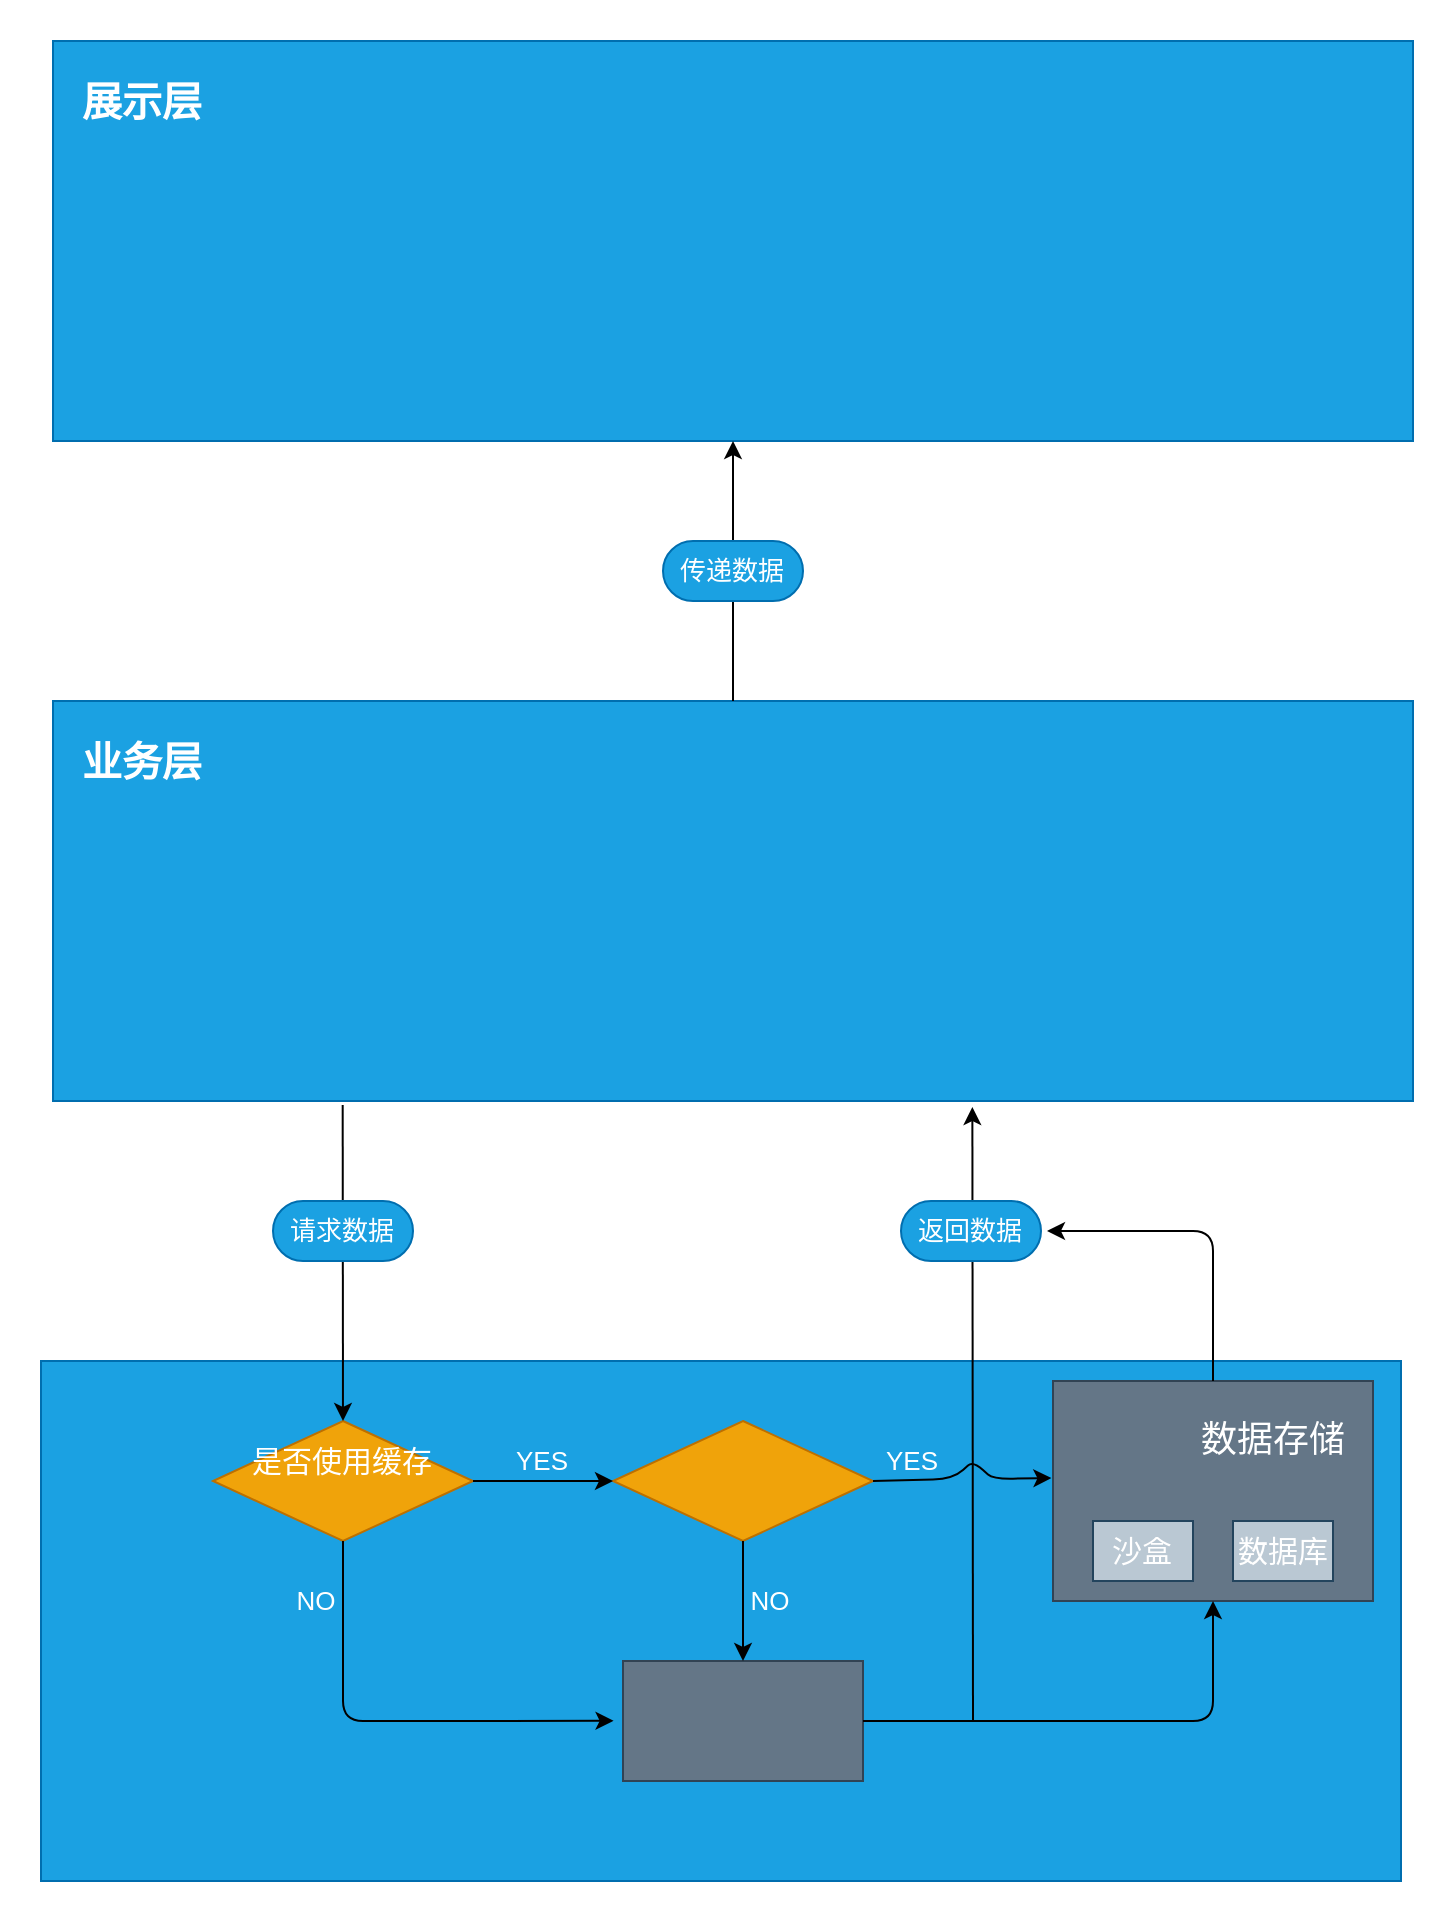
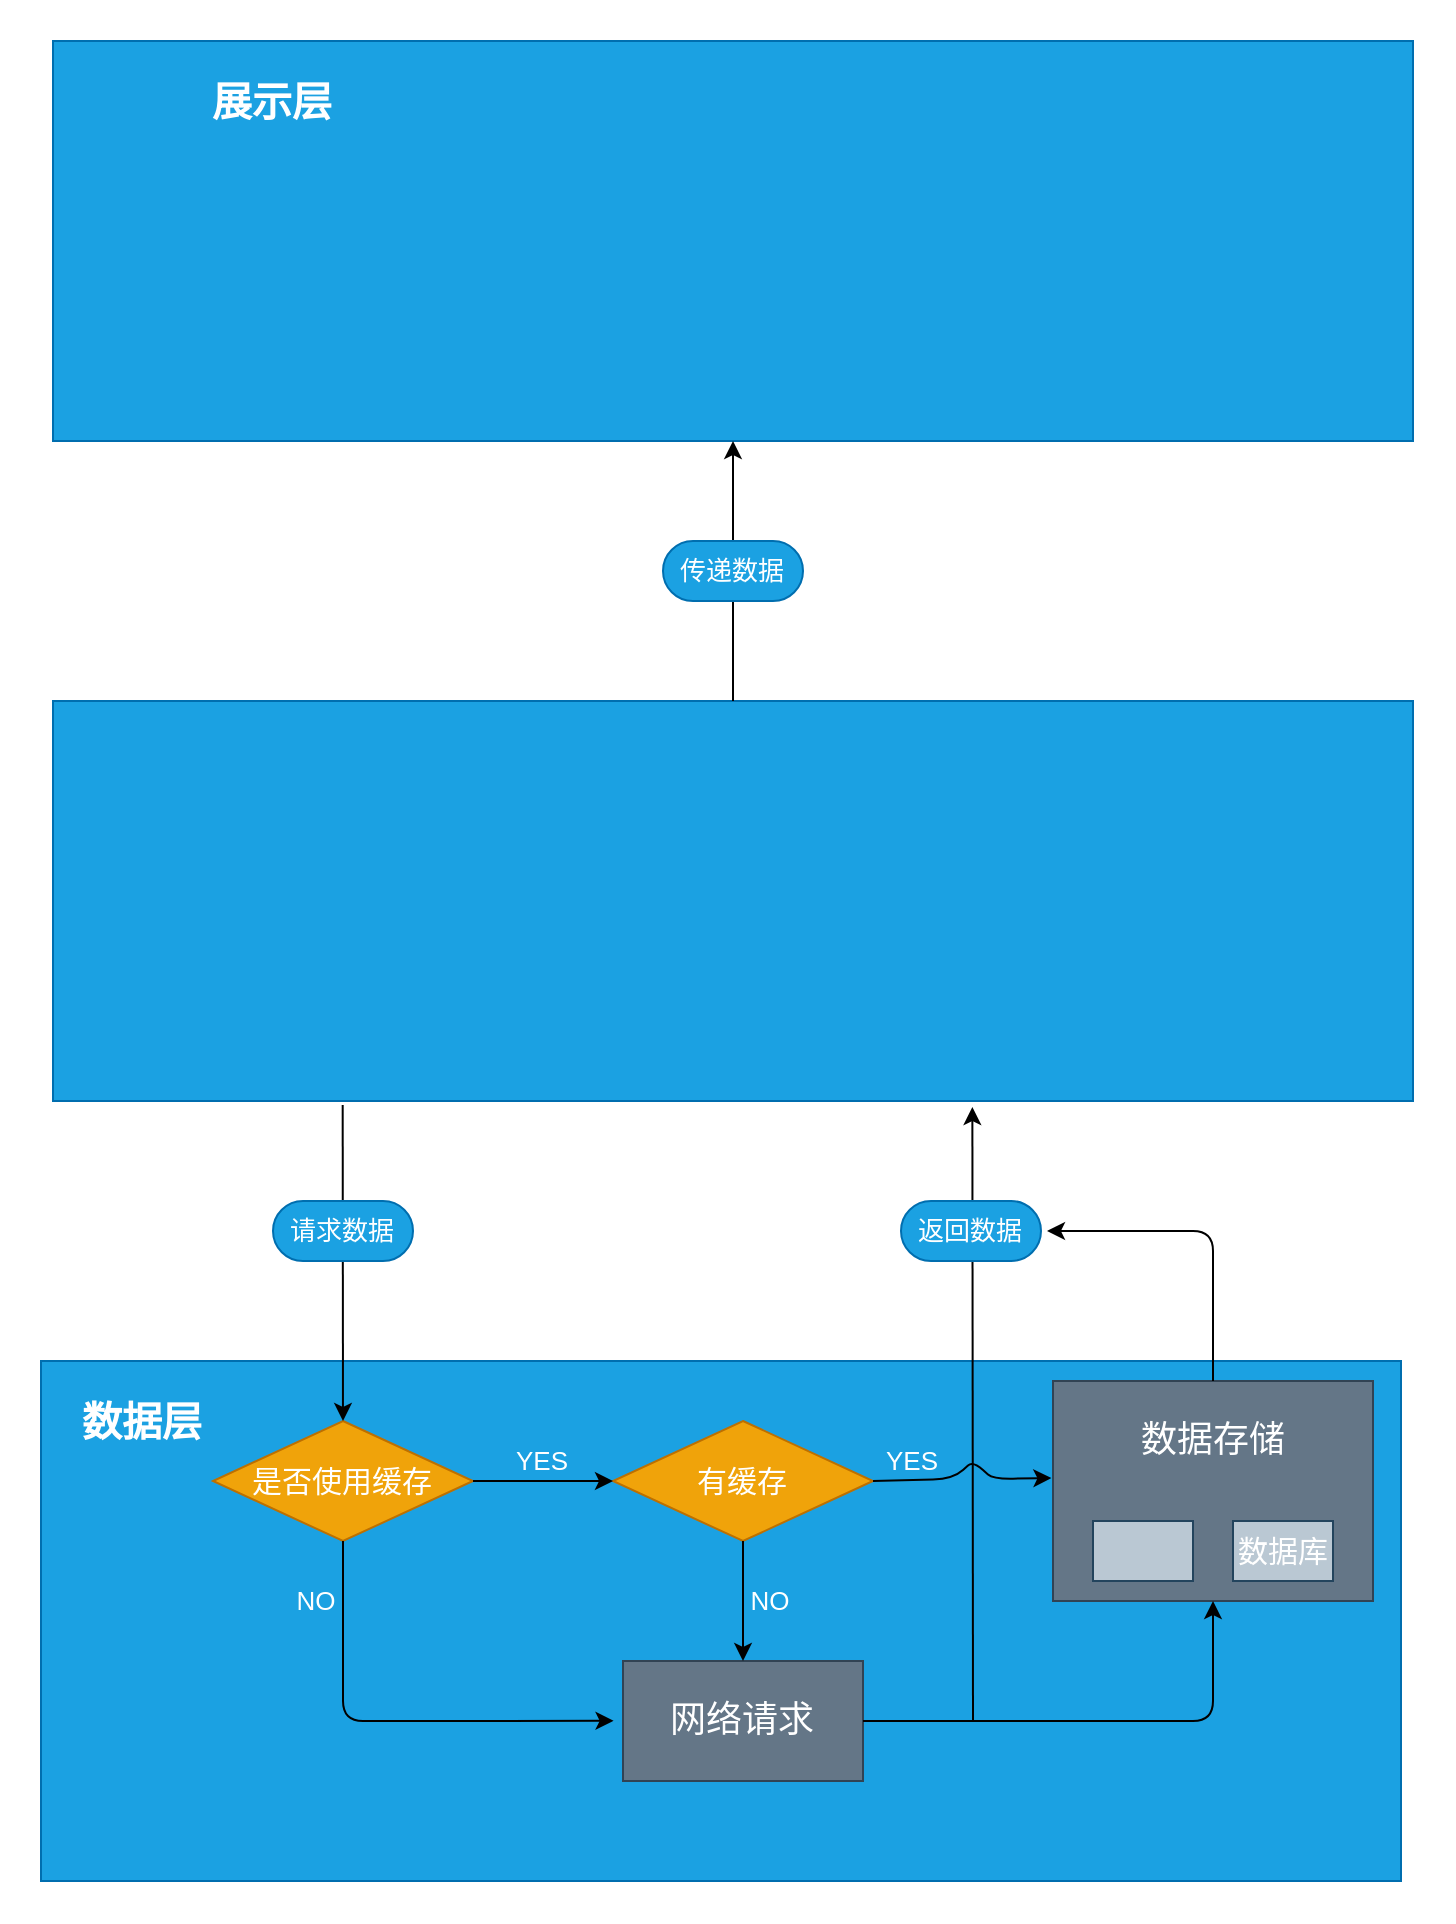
(143, 101) -> (273, 101)
(143, 761) -> none
none -> (143, 1421)
(1273, 1441) -> (1213, 1441)
(343, 1461) -> (343, 1481)
none -> (743, 1481)
(1143, 1551) -> none
none -> (743, 1721)
